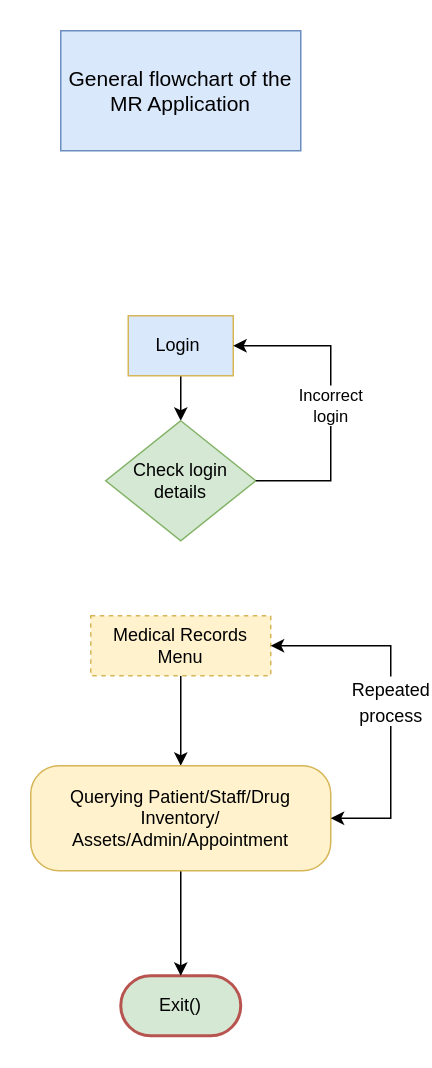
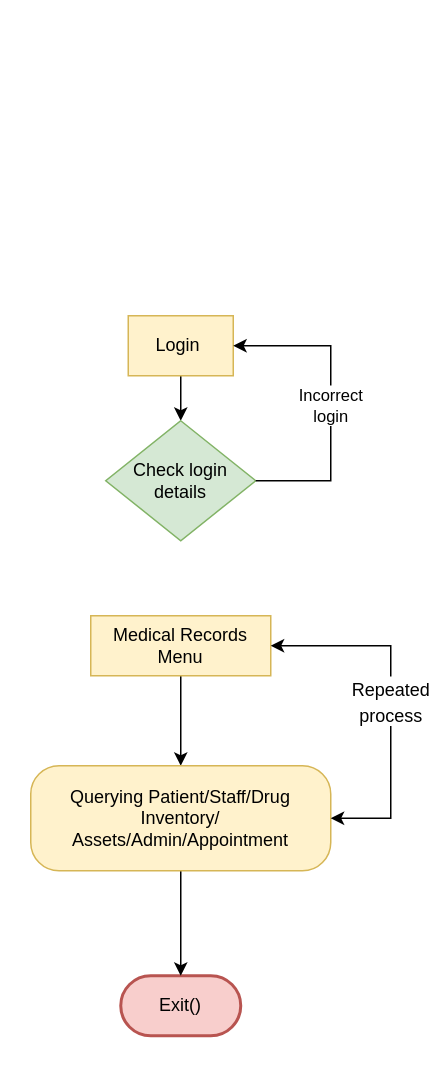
(181, 91) -> none
(181, 346) -> (181, 346)
(181, 646) -> (181, 646)
(181, 1006) -> (181, 1006)
